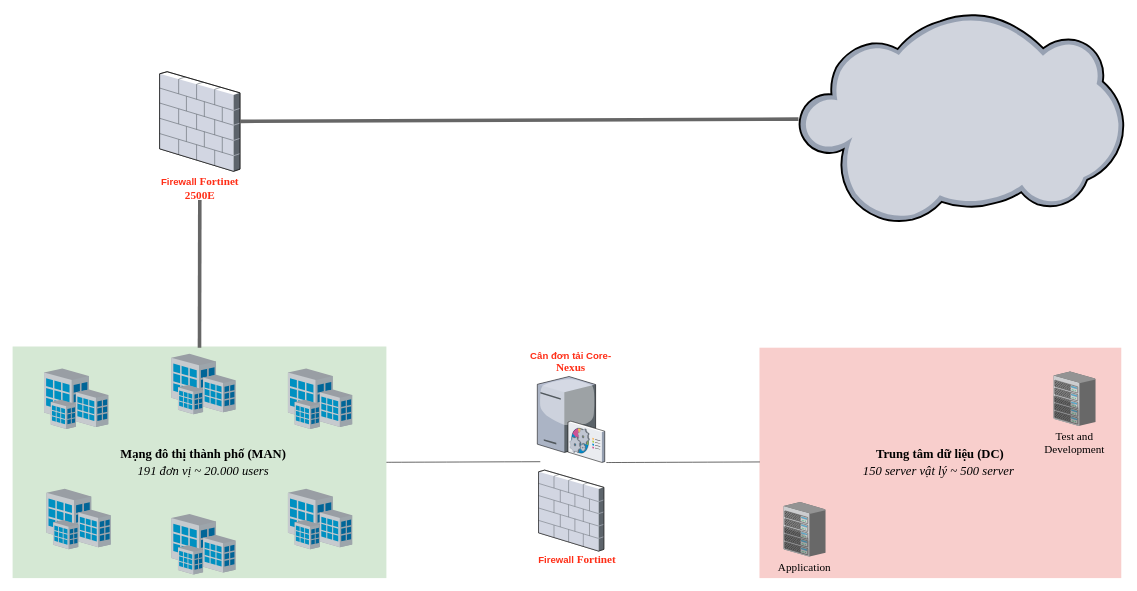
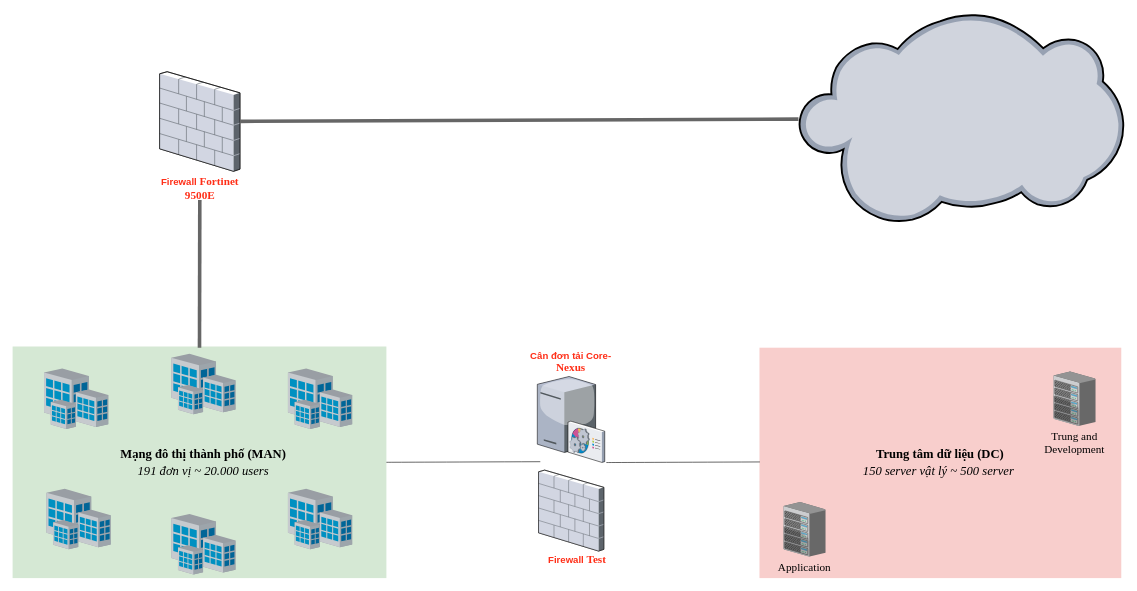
(200, 189) -> (200, 189)
(1075, 435) -> (1075, 435)
(579, 560) -> (579, 560)
